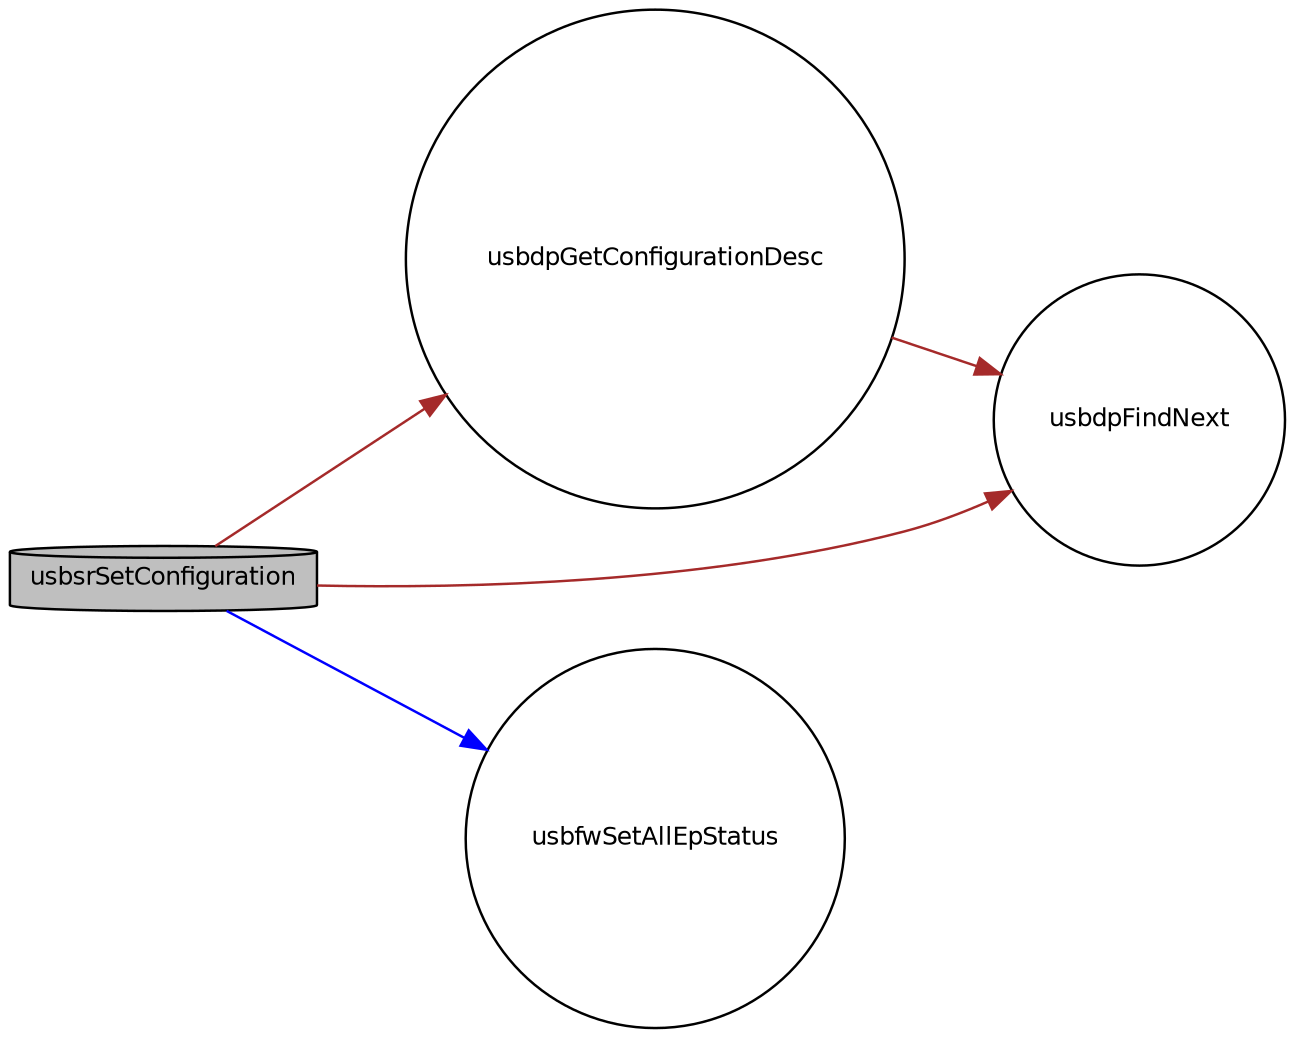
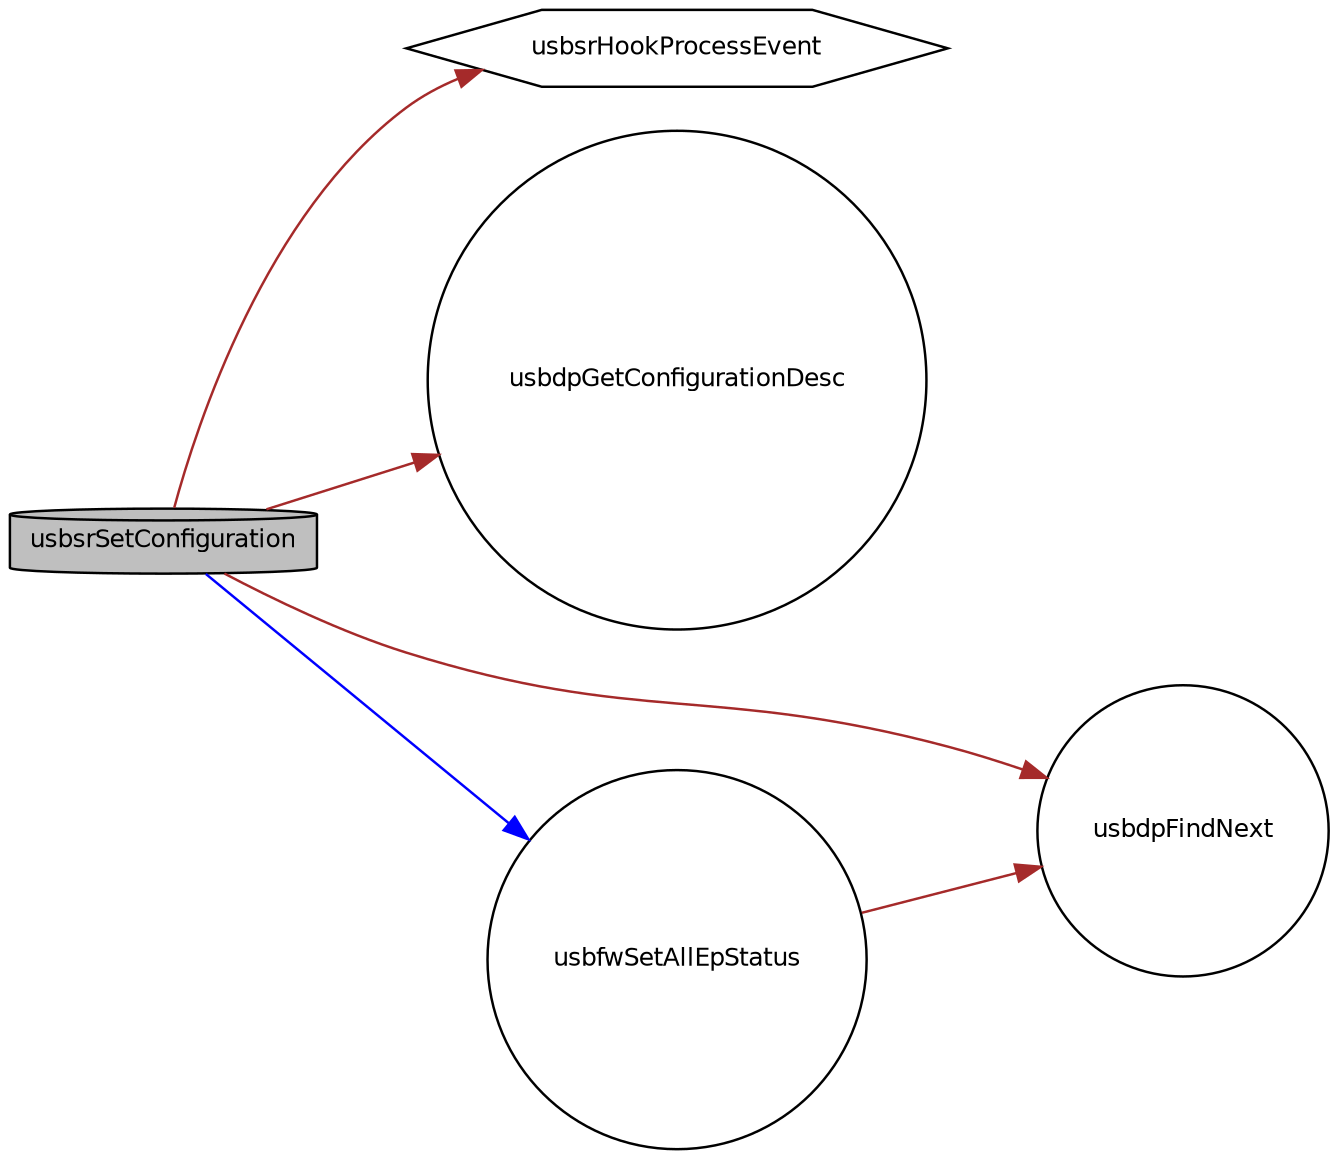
none -> (677, 48)
(934, 352) -> (939, 893)
